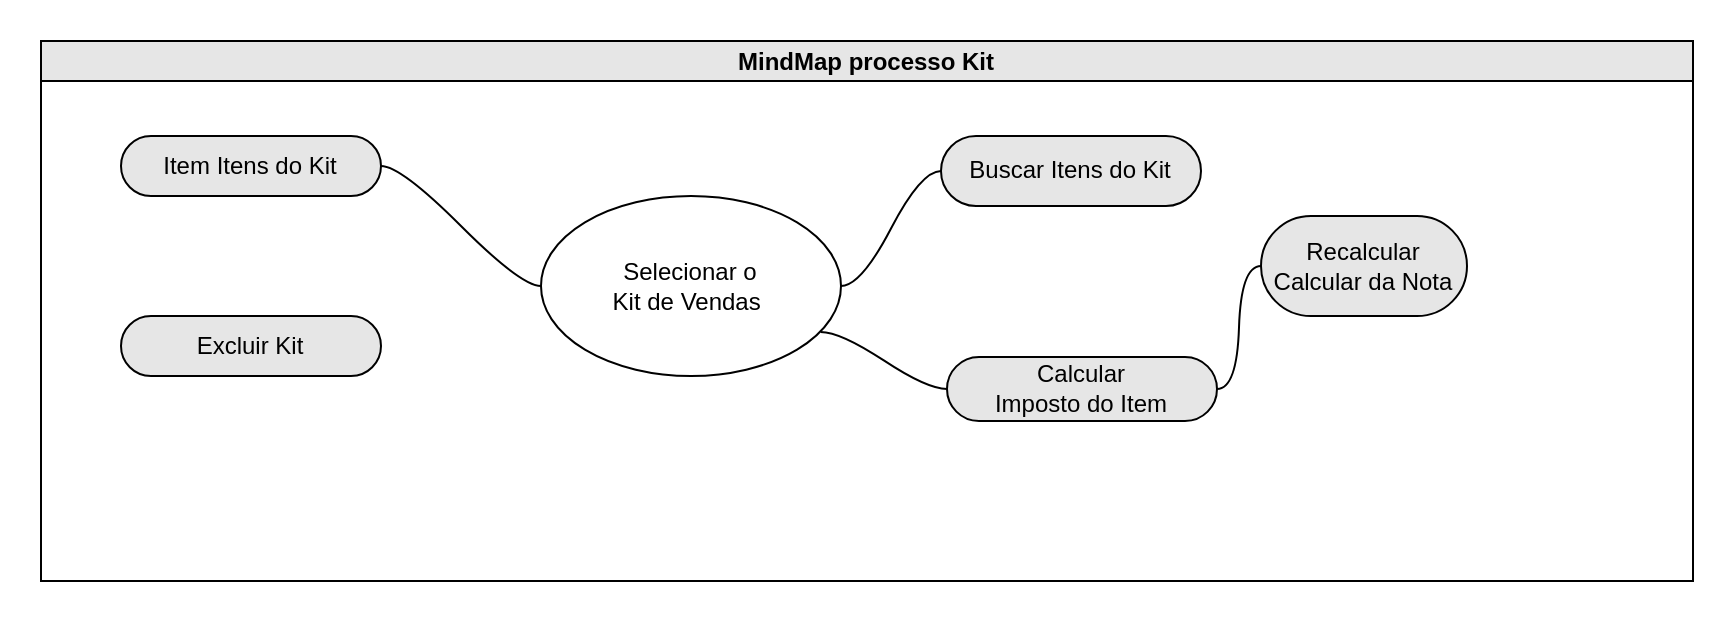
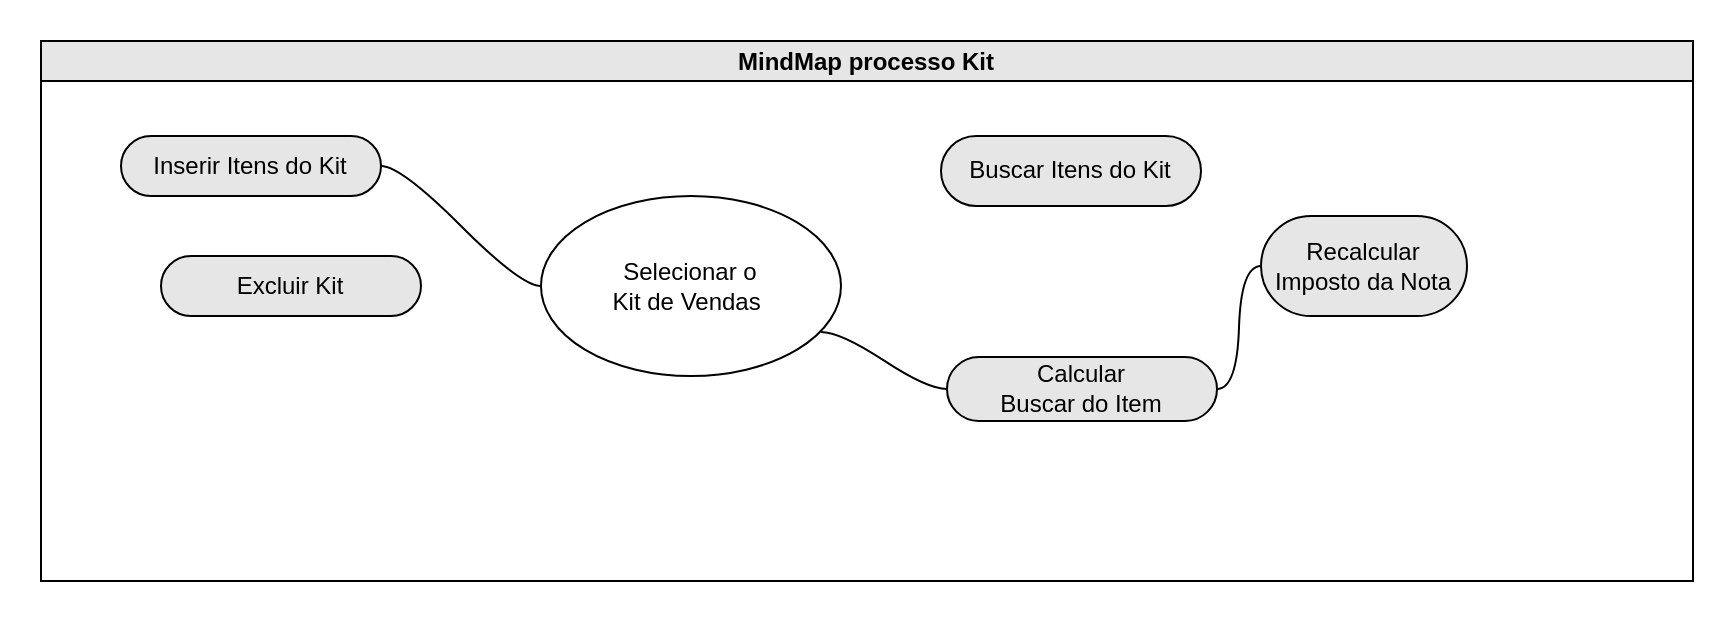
(251, 167) -> (251, 167)
(891, 229) -> none
(1364, 267) -> (1364, 267)
(251, 346) -> (291, 286)
(1082, 389) -> (1082, 389)
